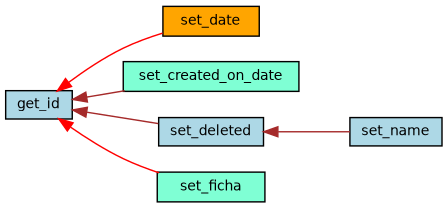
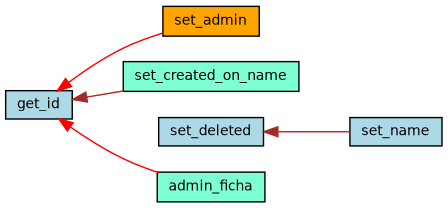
(211, 21) -> (211, 21)
(211, 76) -> (211, 76)
(123, 118) -> none
(211, 187) -> (211, 187)
